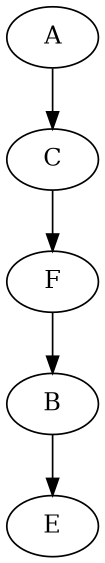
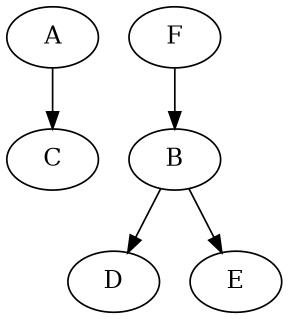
(53, 212) -> none
none -> (114, 282)
